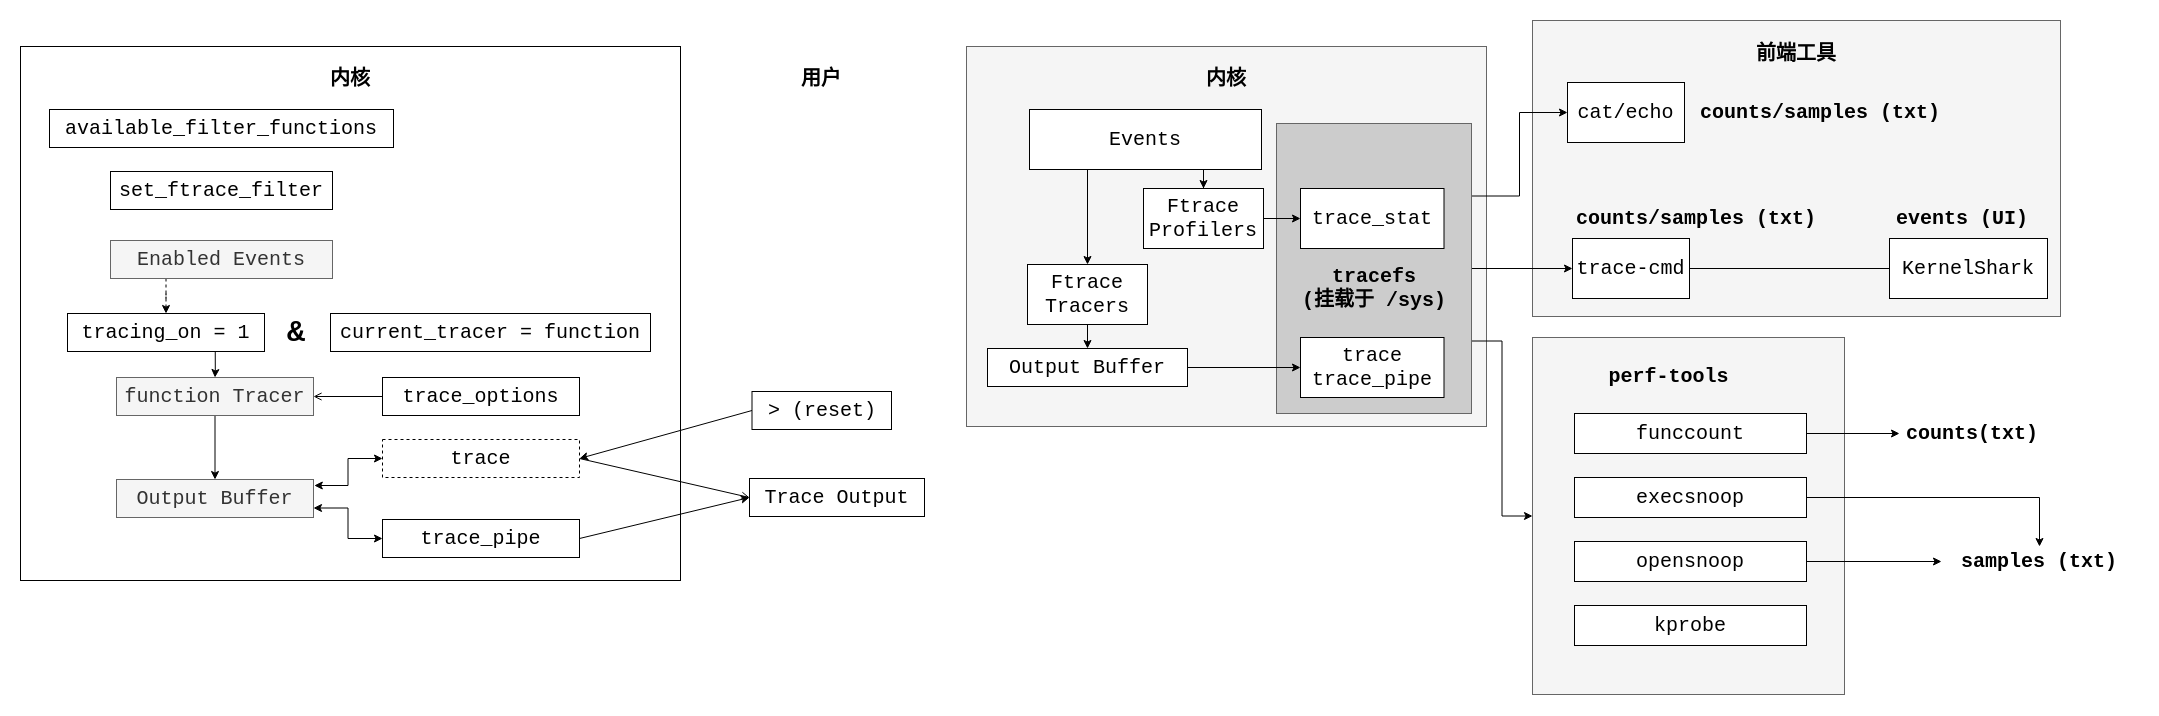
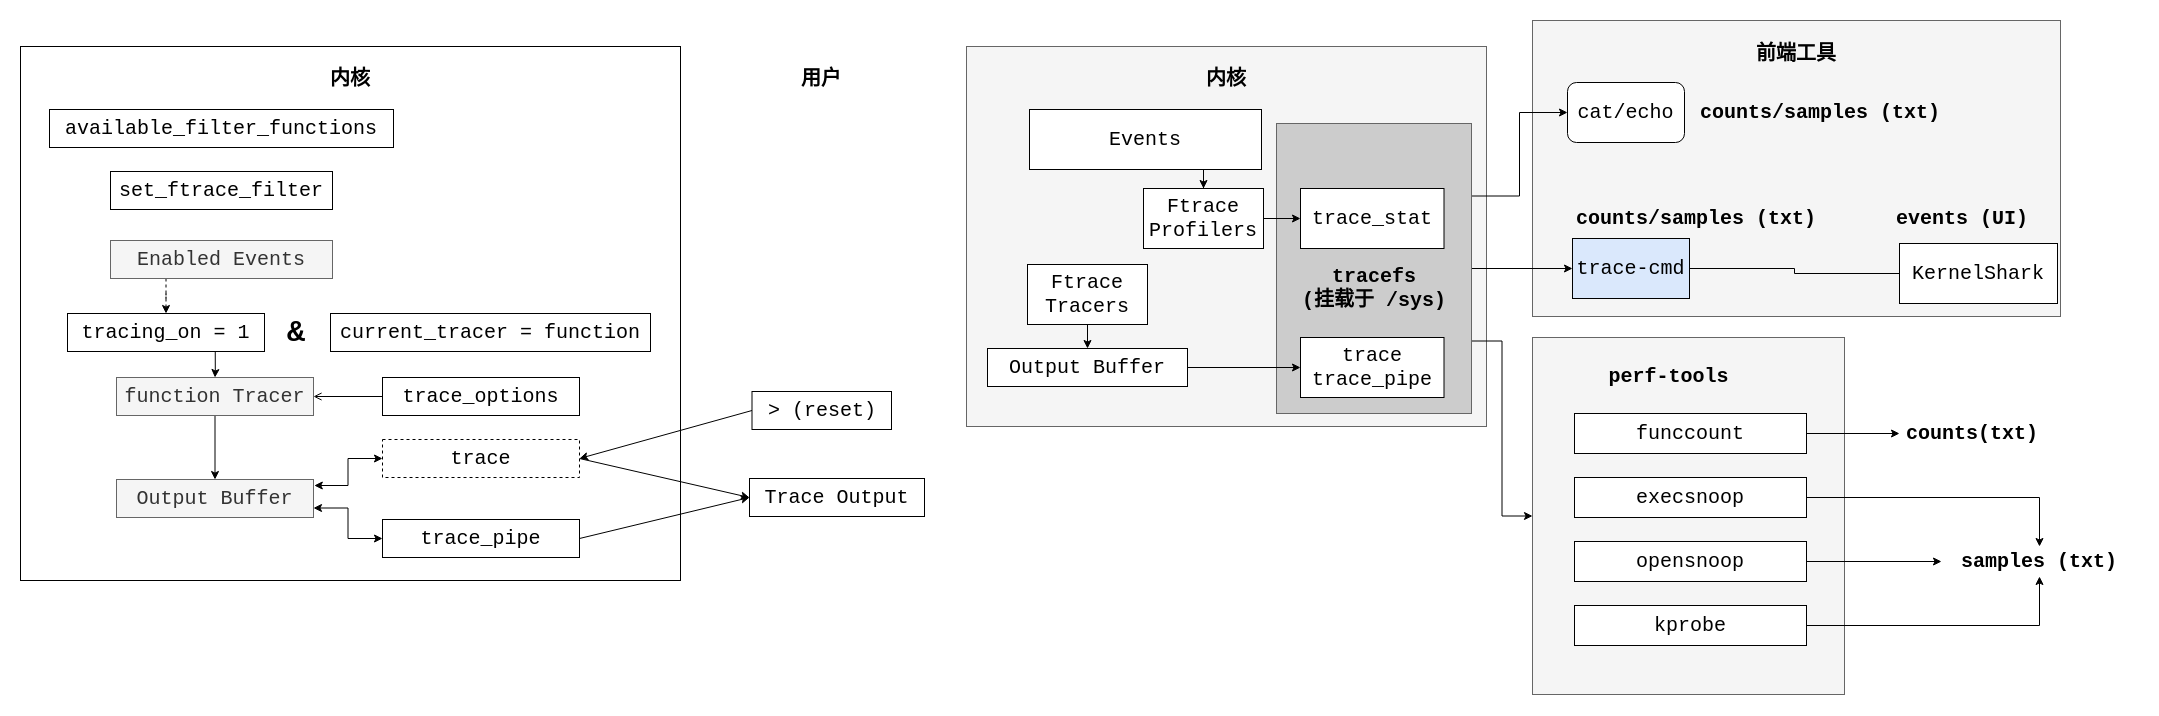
(1626, 113) -> (1626, 113)
(1088, 214) -> none
(1631, 269) -> (1631, 269)
(1969, 269) -> (1979, 274)
(743, 496) -> (741, 496)
none -> (1944, 626)
